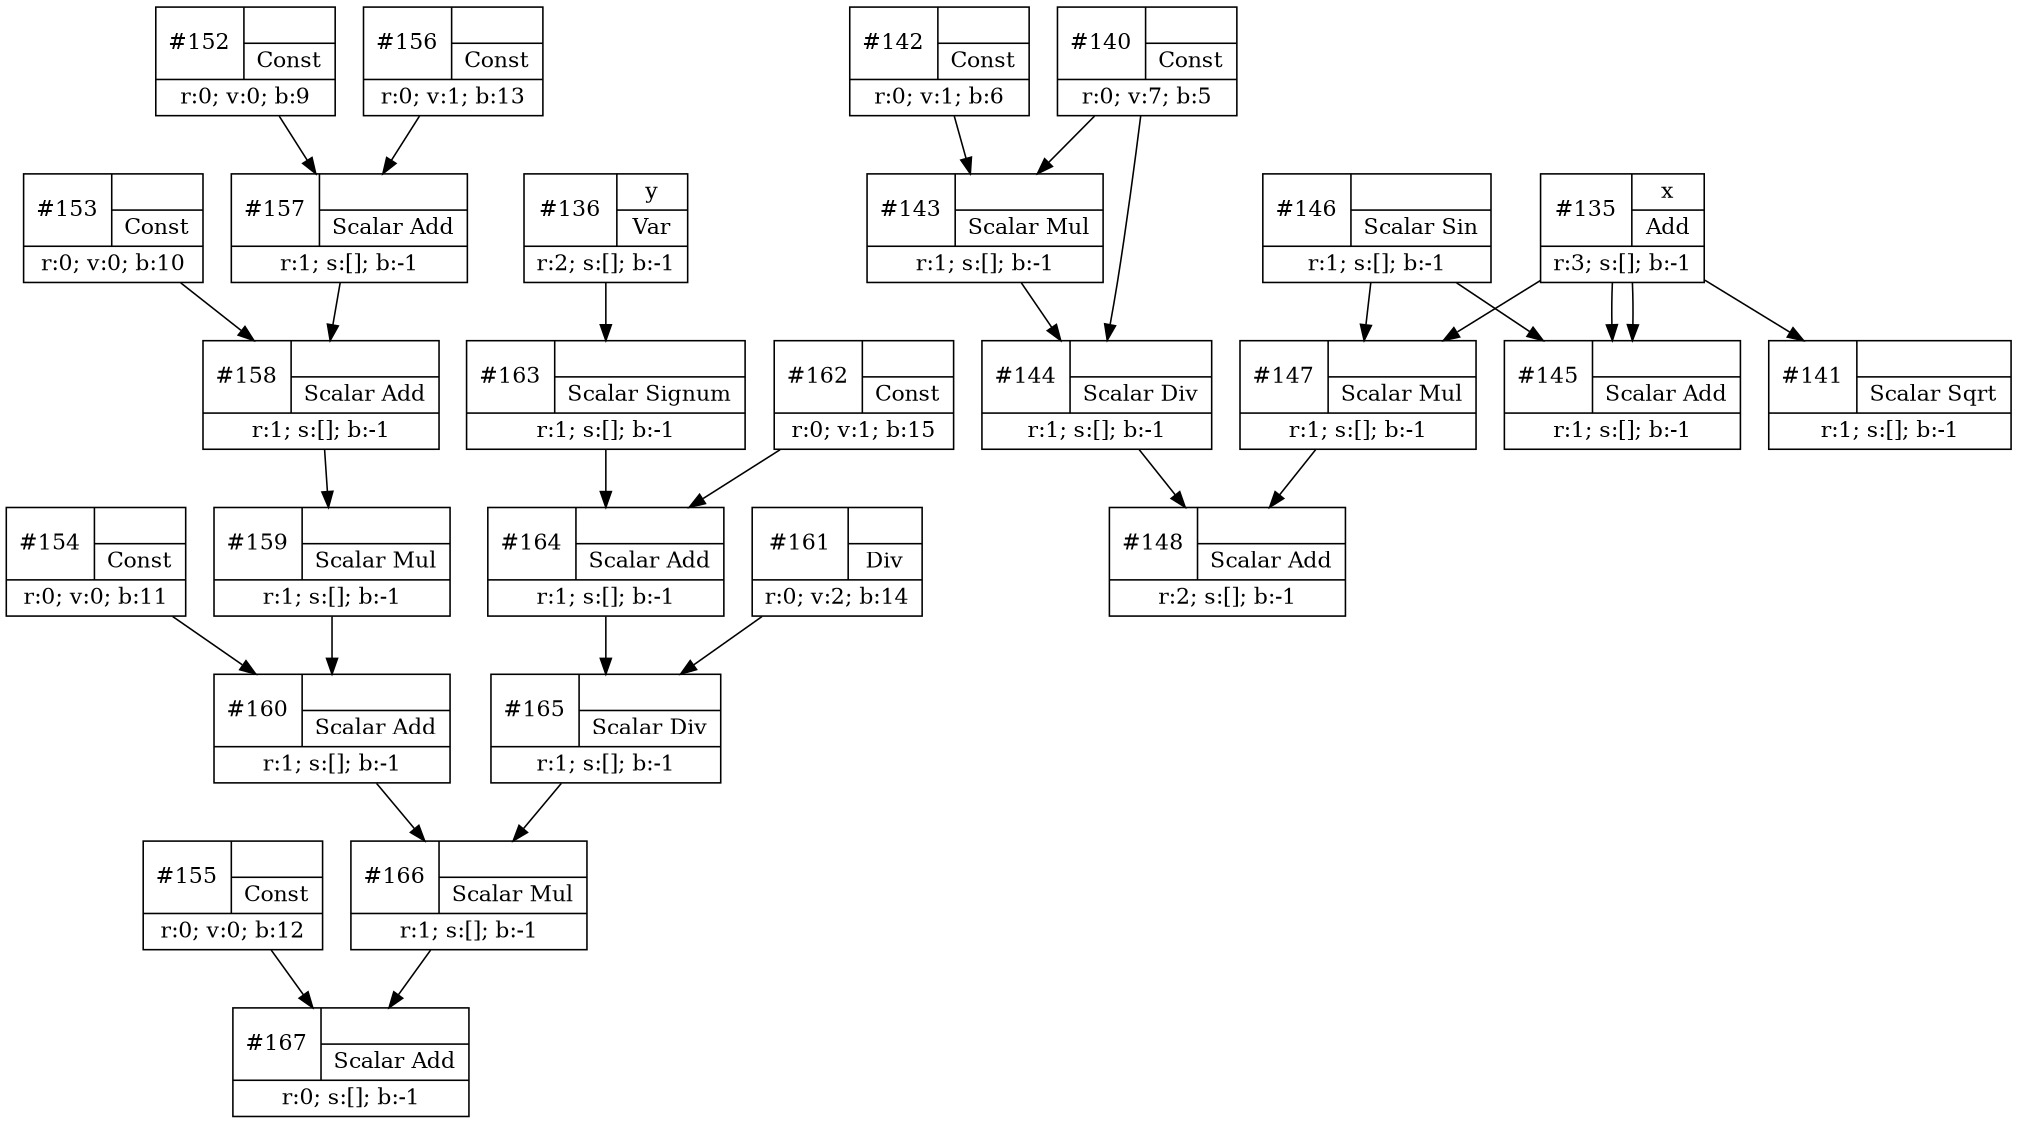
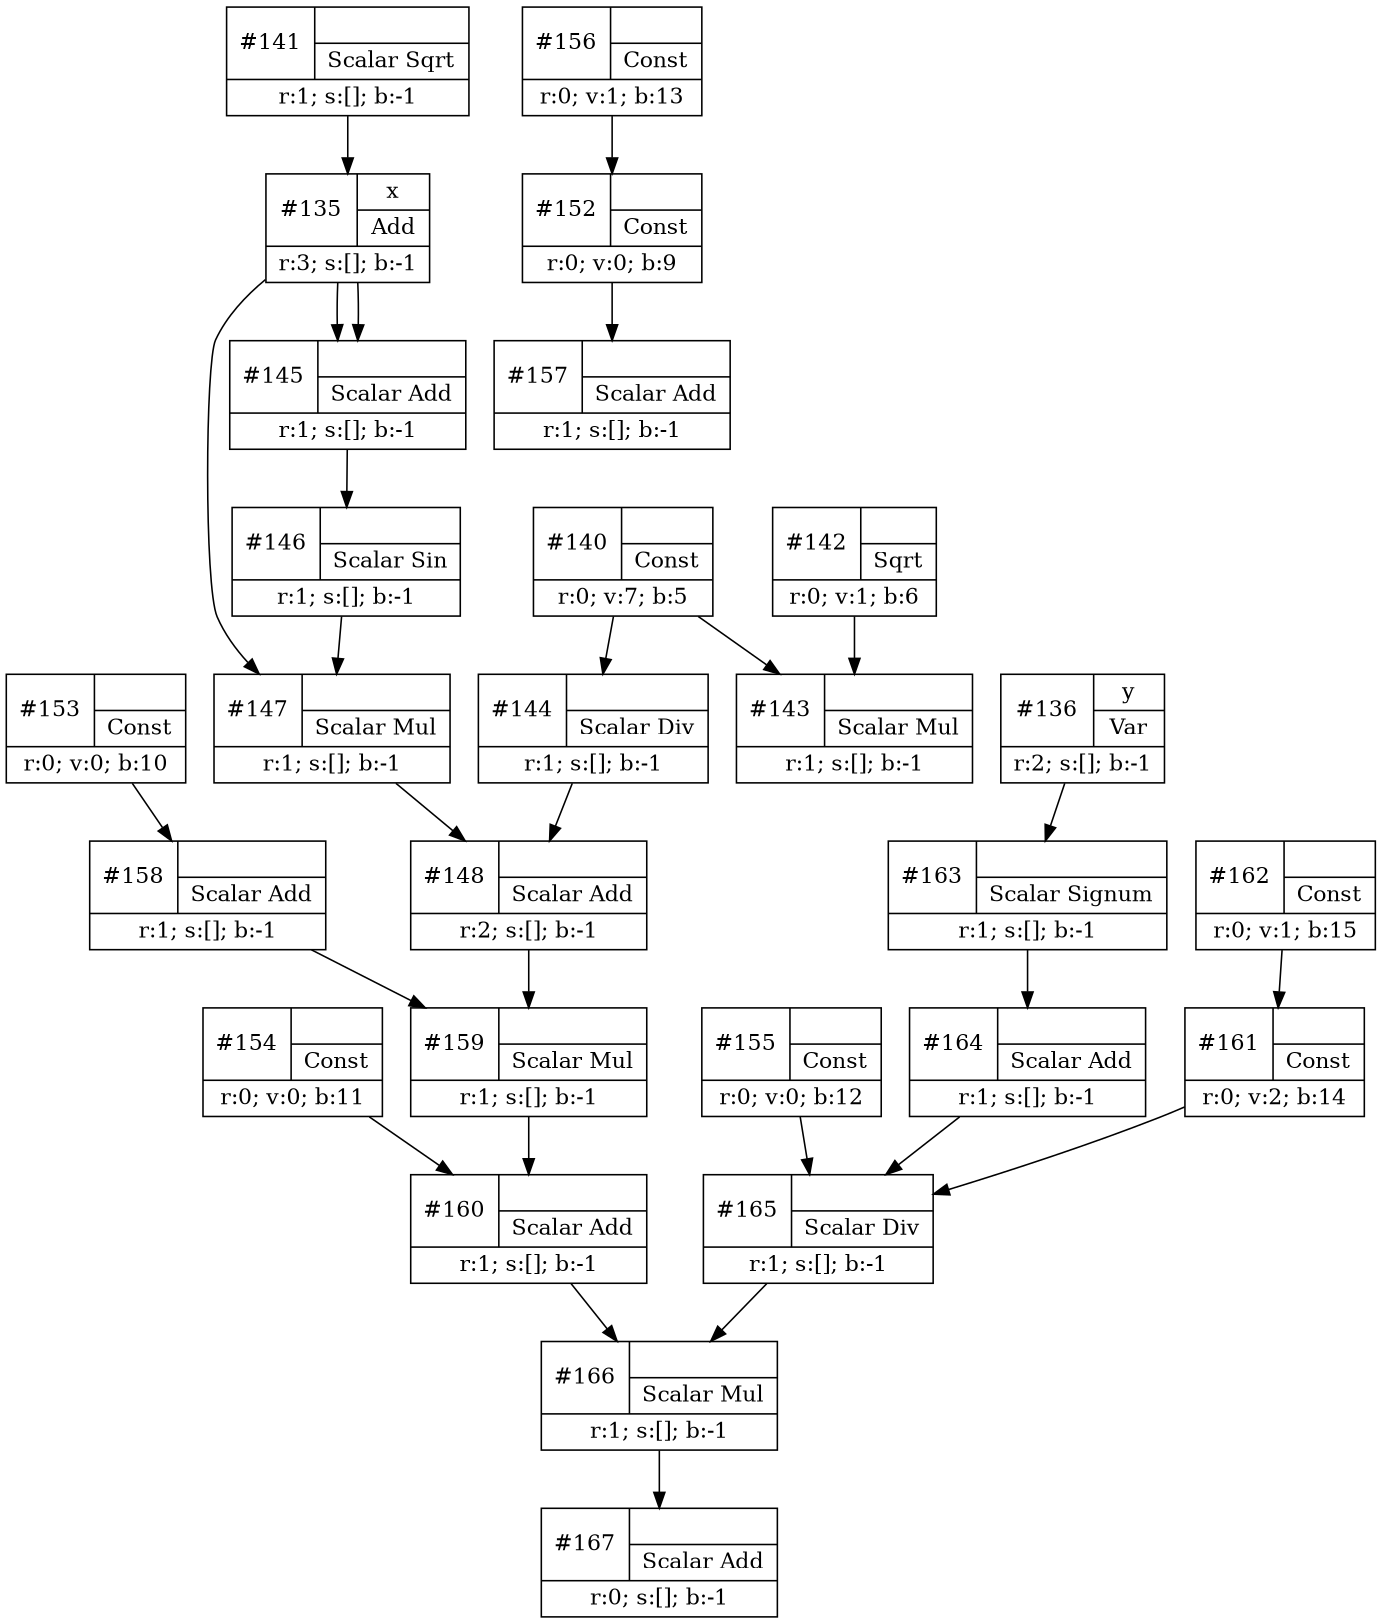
(984, 61) -> (899, 561)
(405, 138) -> (612, 137)
(1486, 302) -> (347, 471)
(337, 304) -> none
(1037, 305) -> none
(1747, 306) -> (348, 137)
(742, 474) -> (1281, 971)
(885, 561) -> (1319, 1061)
none -> (529, 971)
(287, 973) -> (804, 1138)
